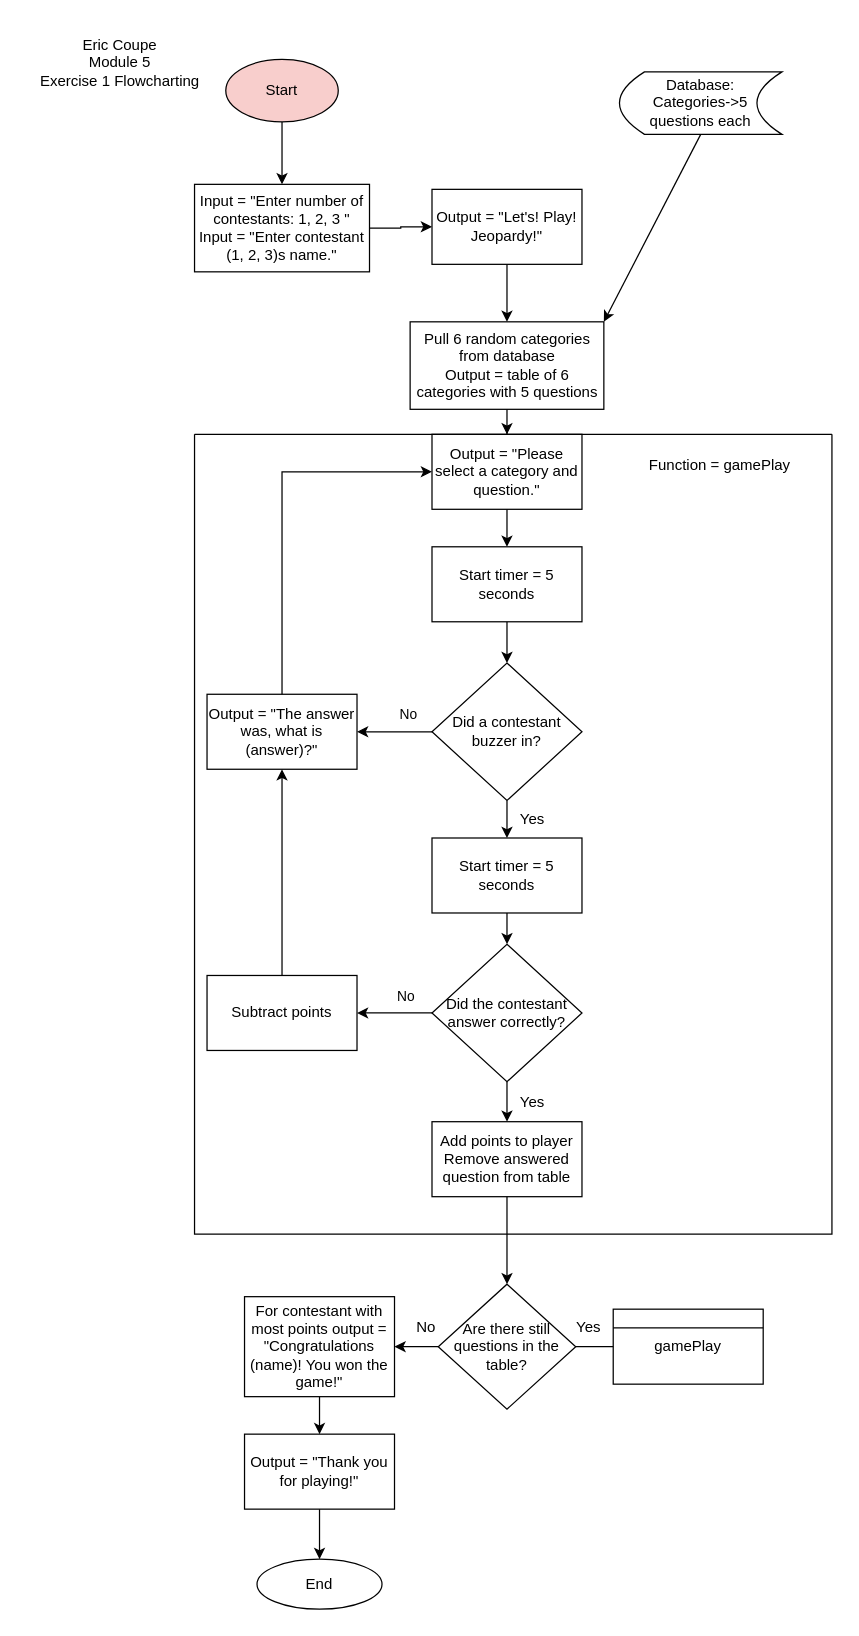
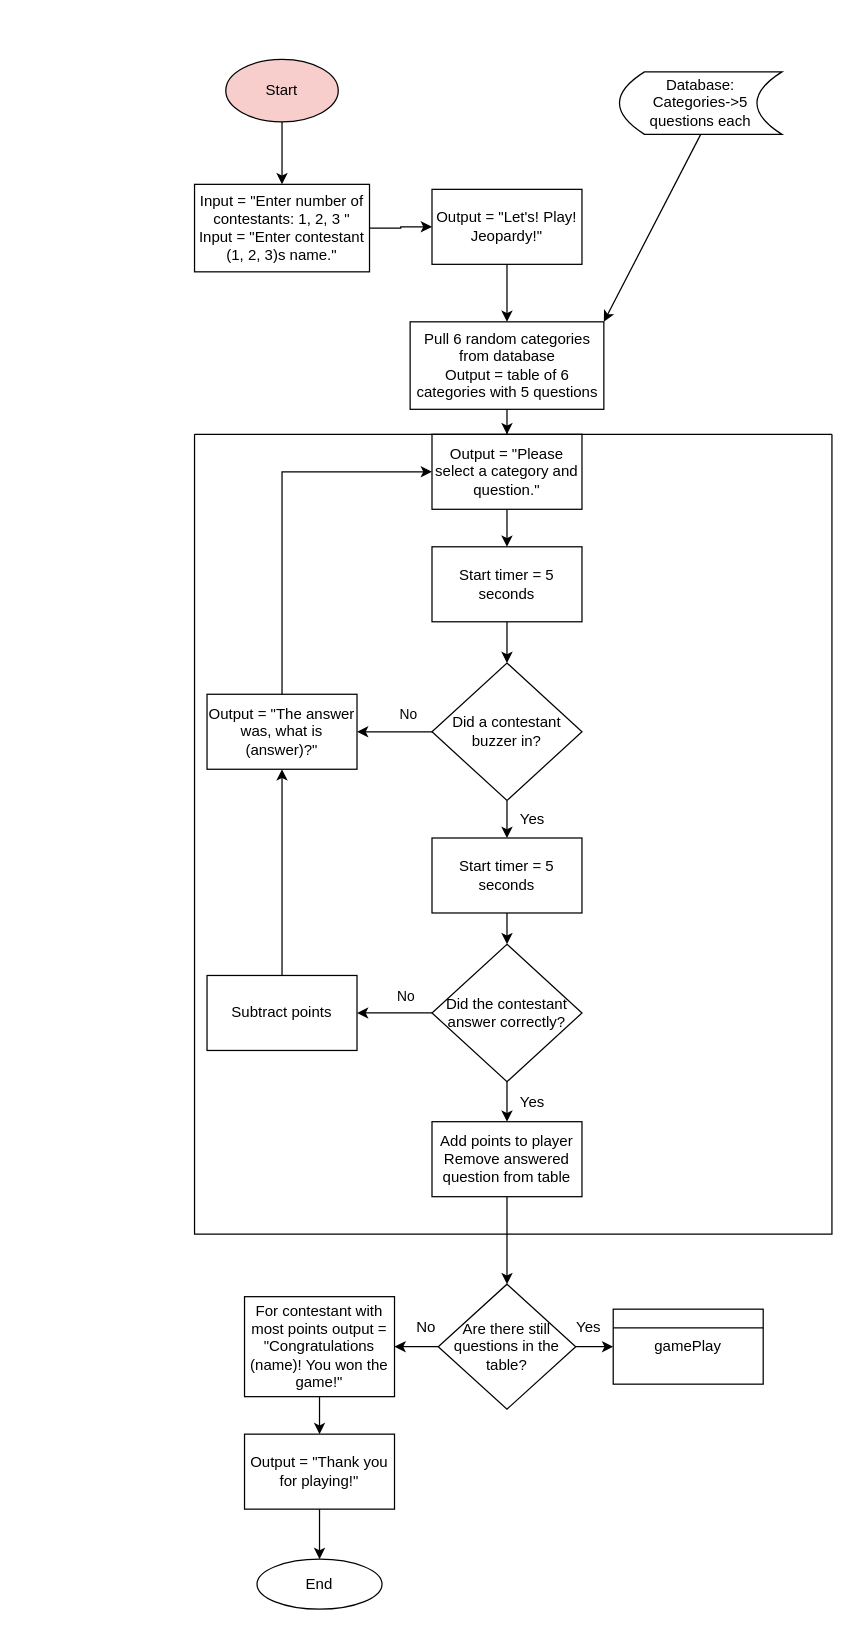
(119, 63) -> none
(719, 466) -> none
(606, 1347) -> (603, 1347)
